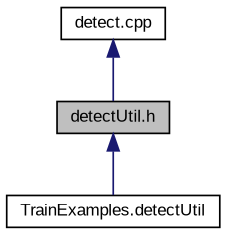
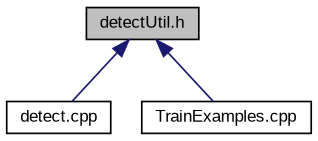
(113, 79) -> (95, 77)
(113, 211) -> (226, 117)
